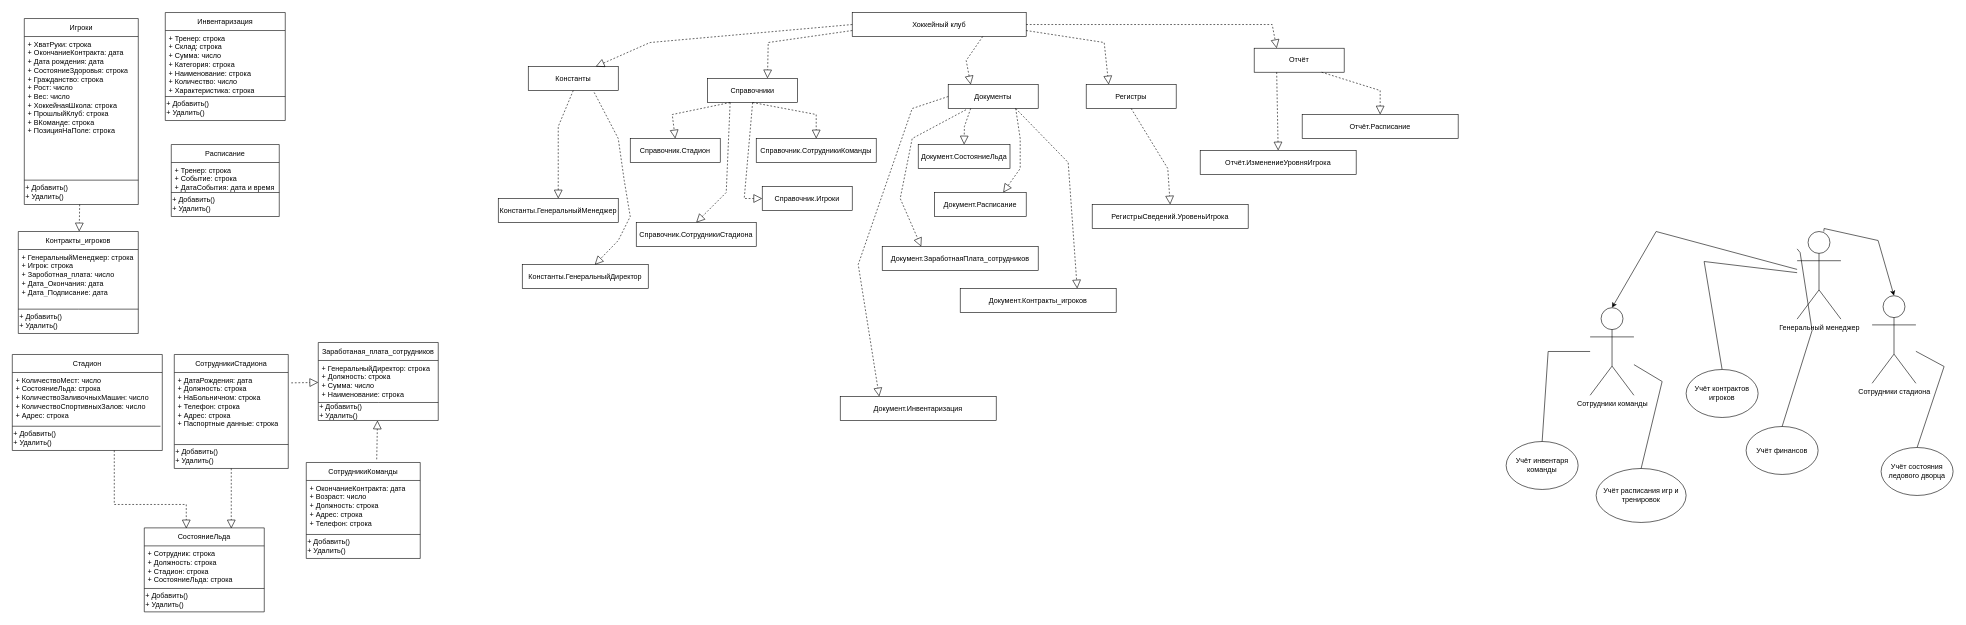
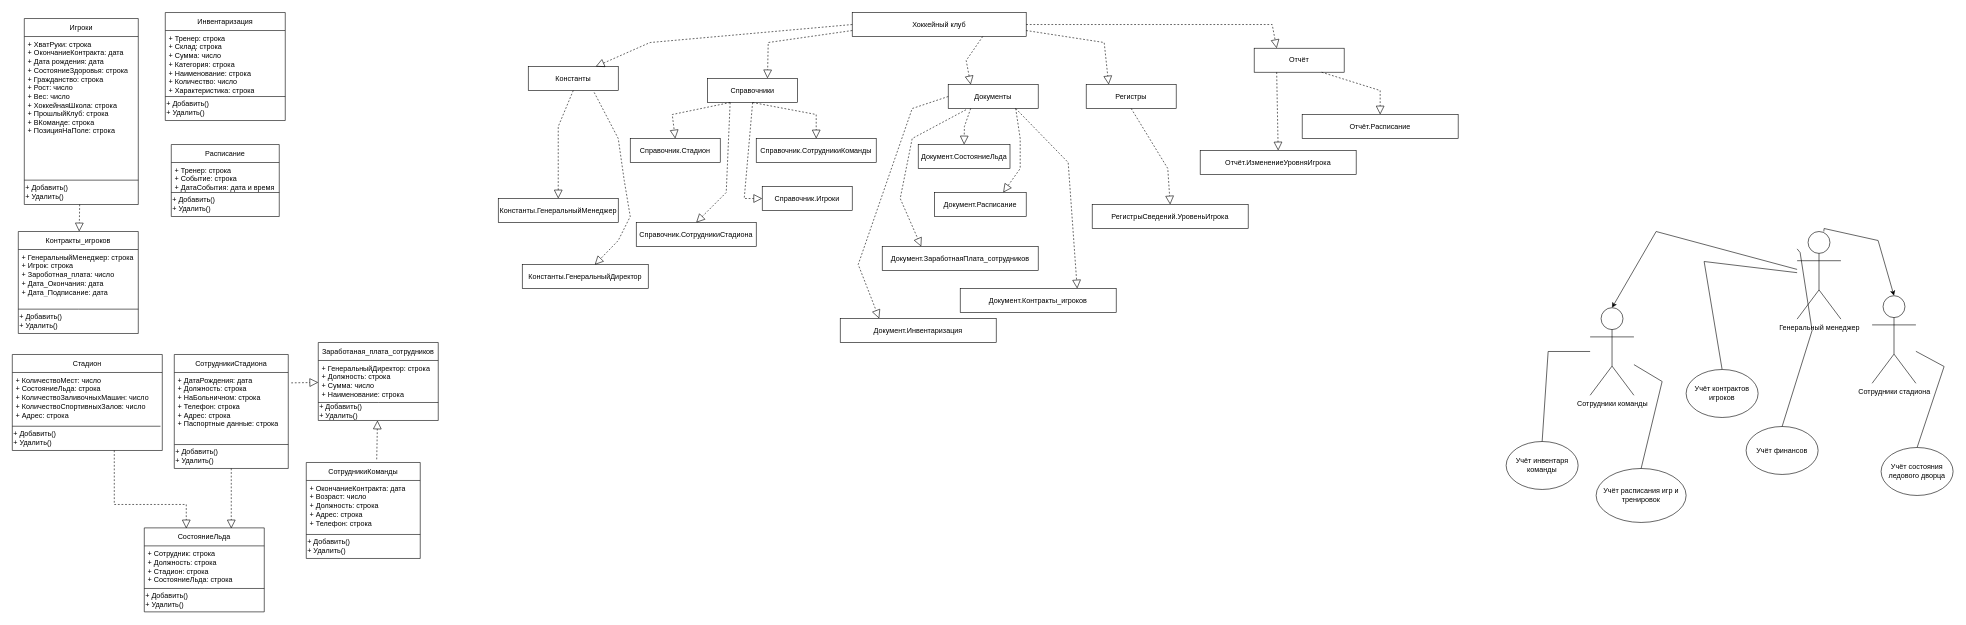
(918, 408) -> (918, 330)
